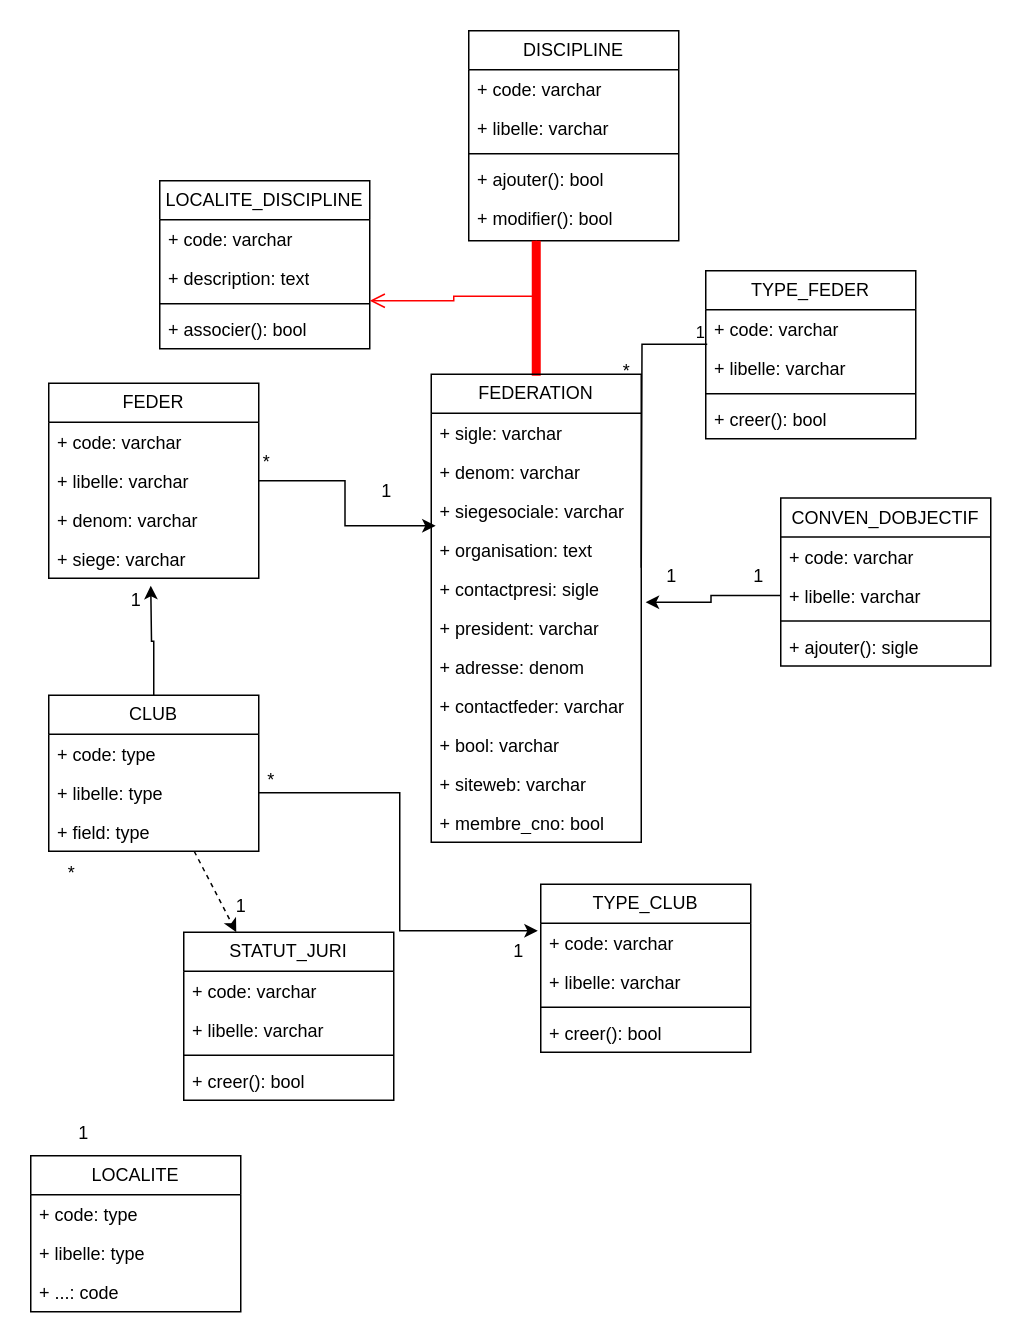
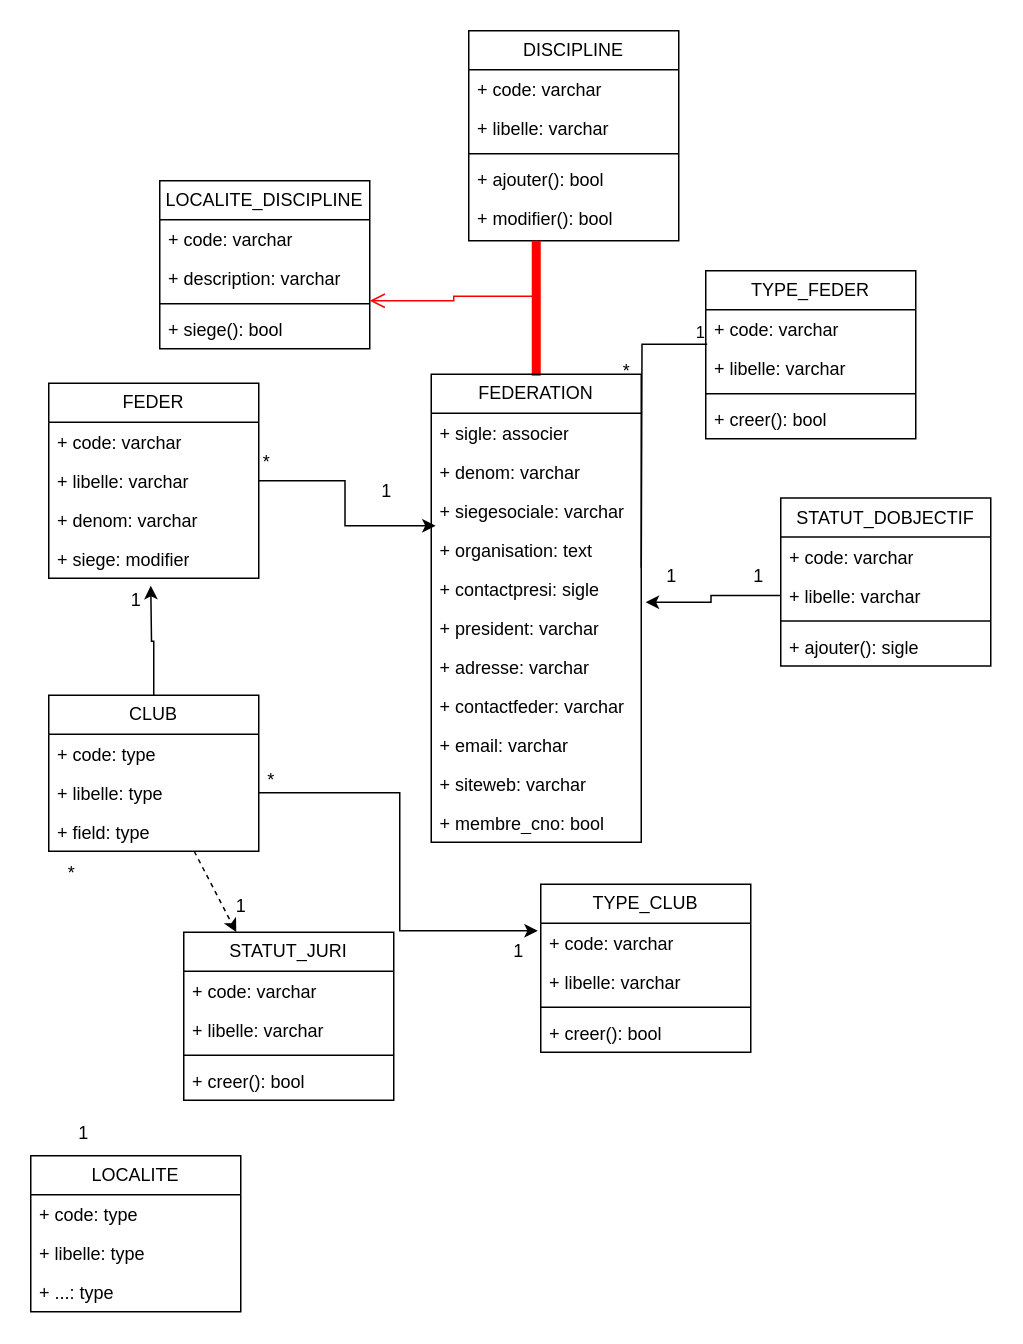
(253, 280) -> (266, 291)
(248, 331) -> (233, 331)
(509, 435) -> (512, 435)
(886, 518) -> (886, 518)
(129, 561) -> (129, 561)
(514, 669) -> (524, 669)
(506, 747) -> (509, 747)
(81, 1294) -> (81, 1294)
